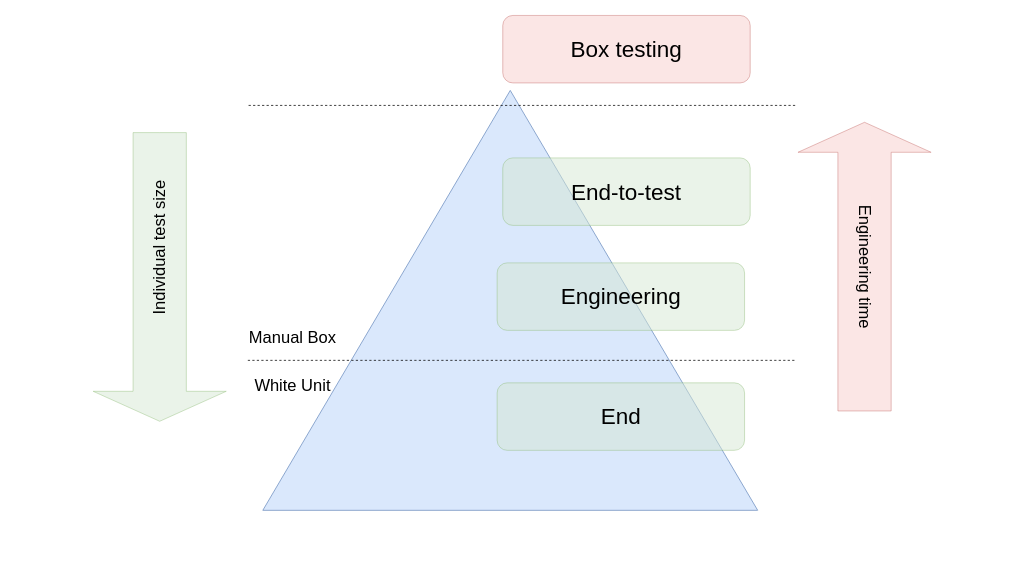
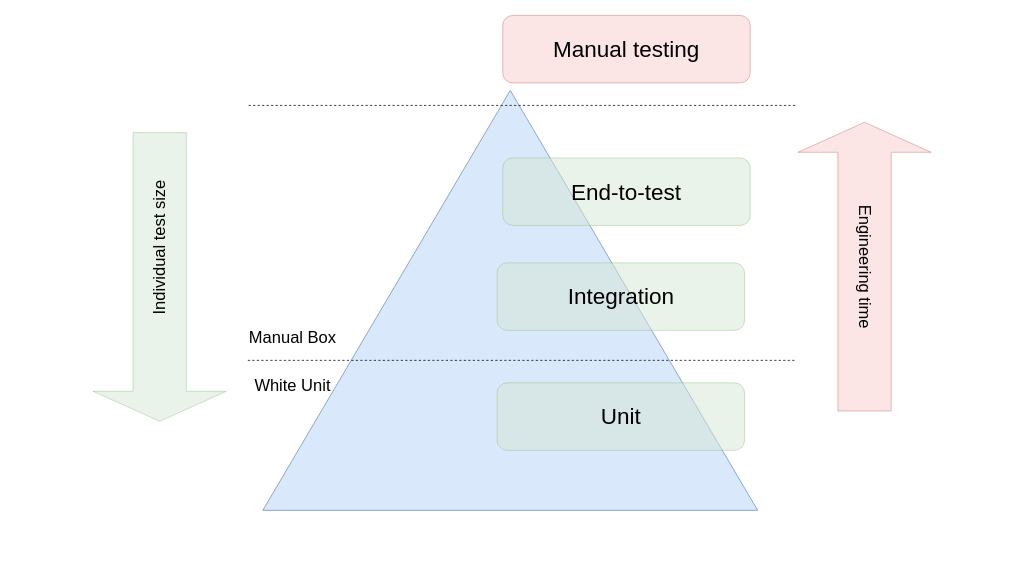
(627, 49) -> (627, 49)
(621, 297) -> (621, 297)
(621, 417) -> (621, 417)
